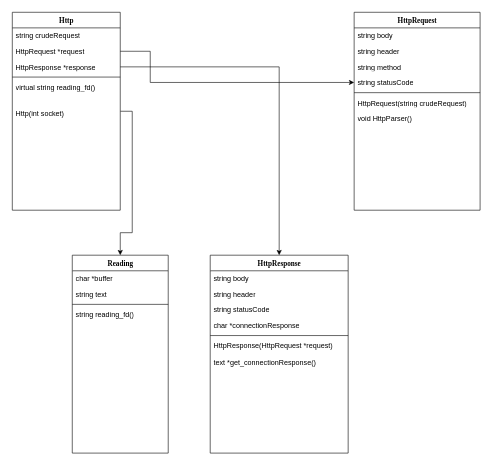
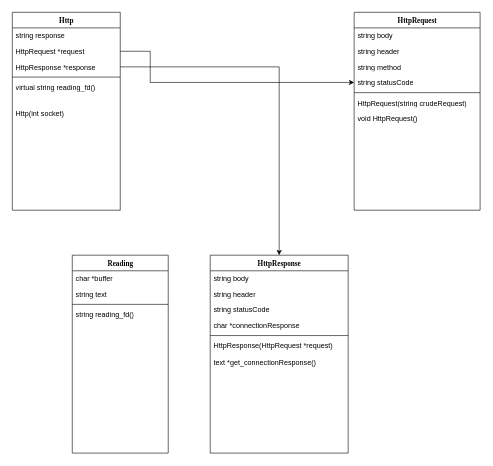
(53, 36) -> (45, 36)
(390, 119) -> (392, 119)
(132, 233) -> none
